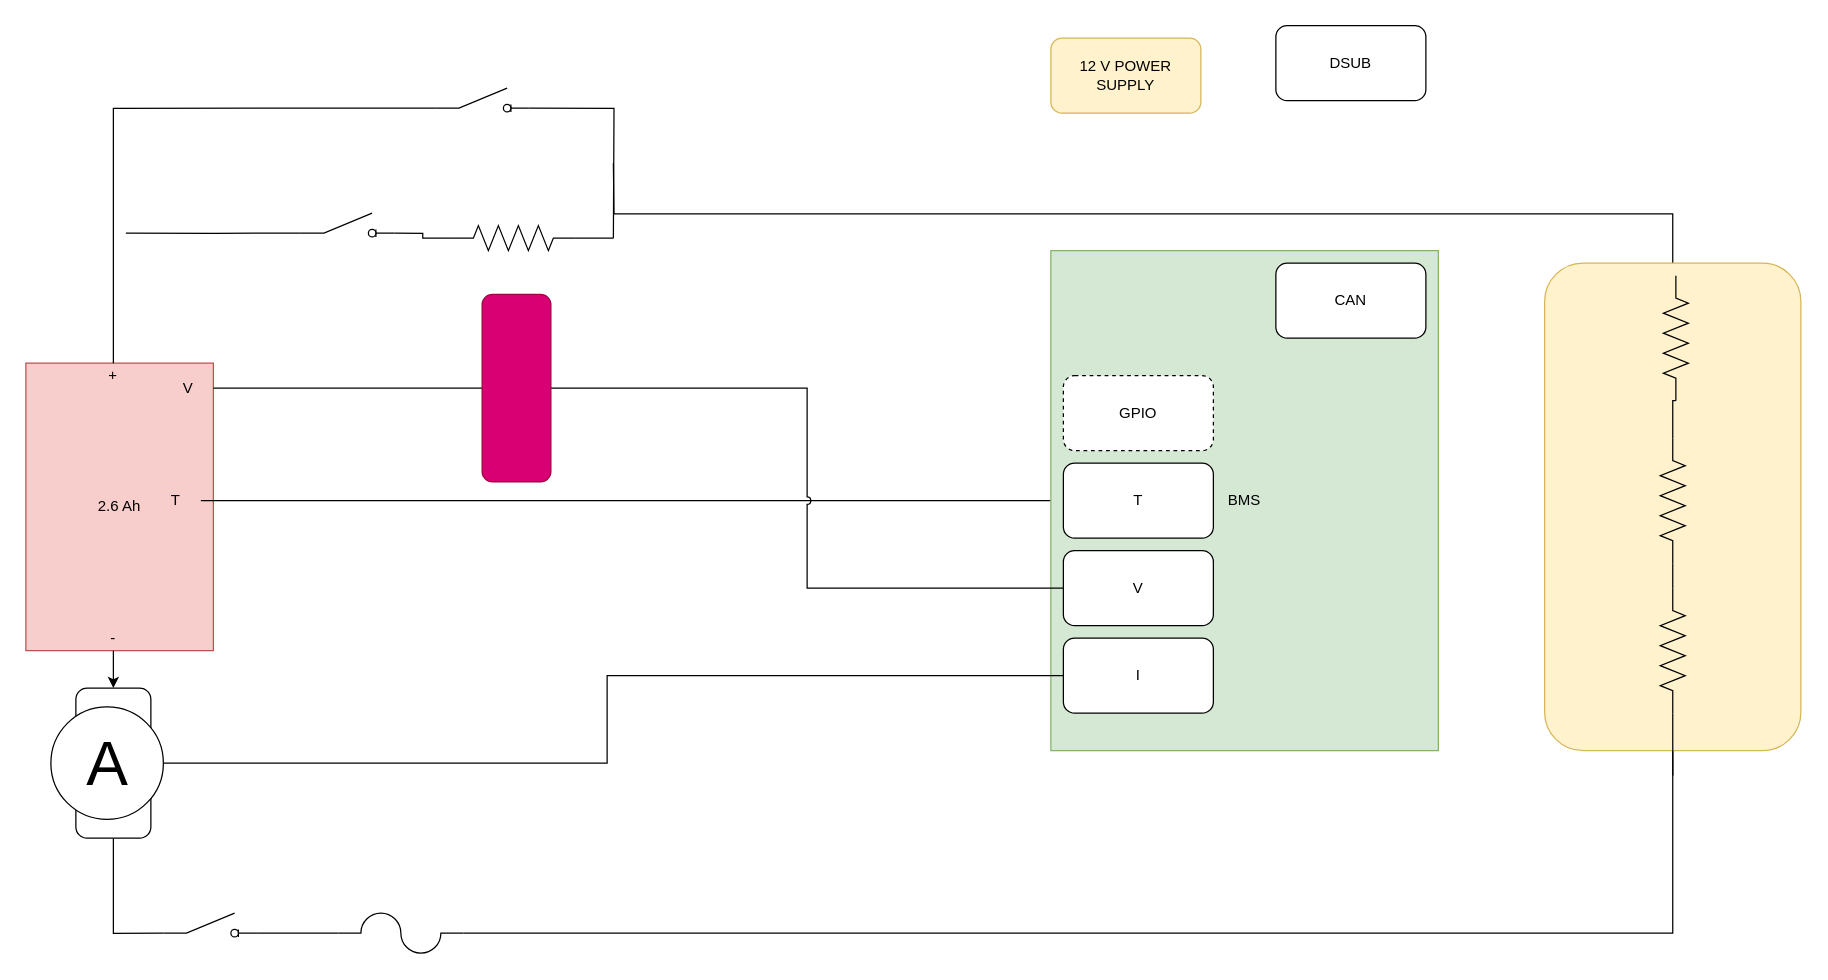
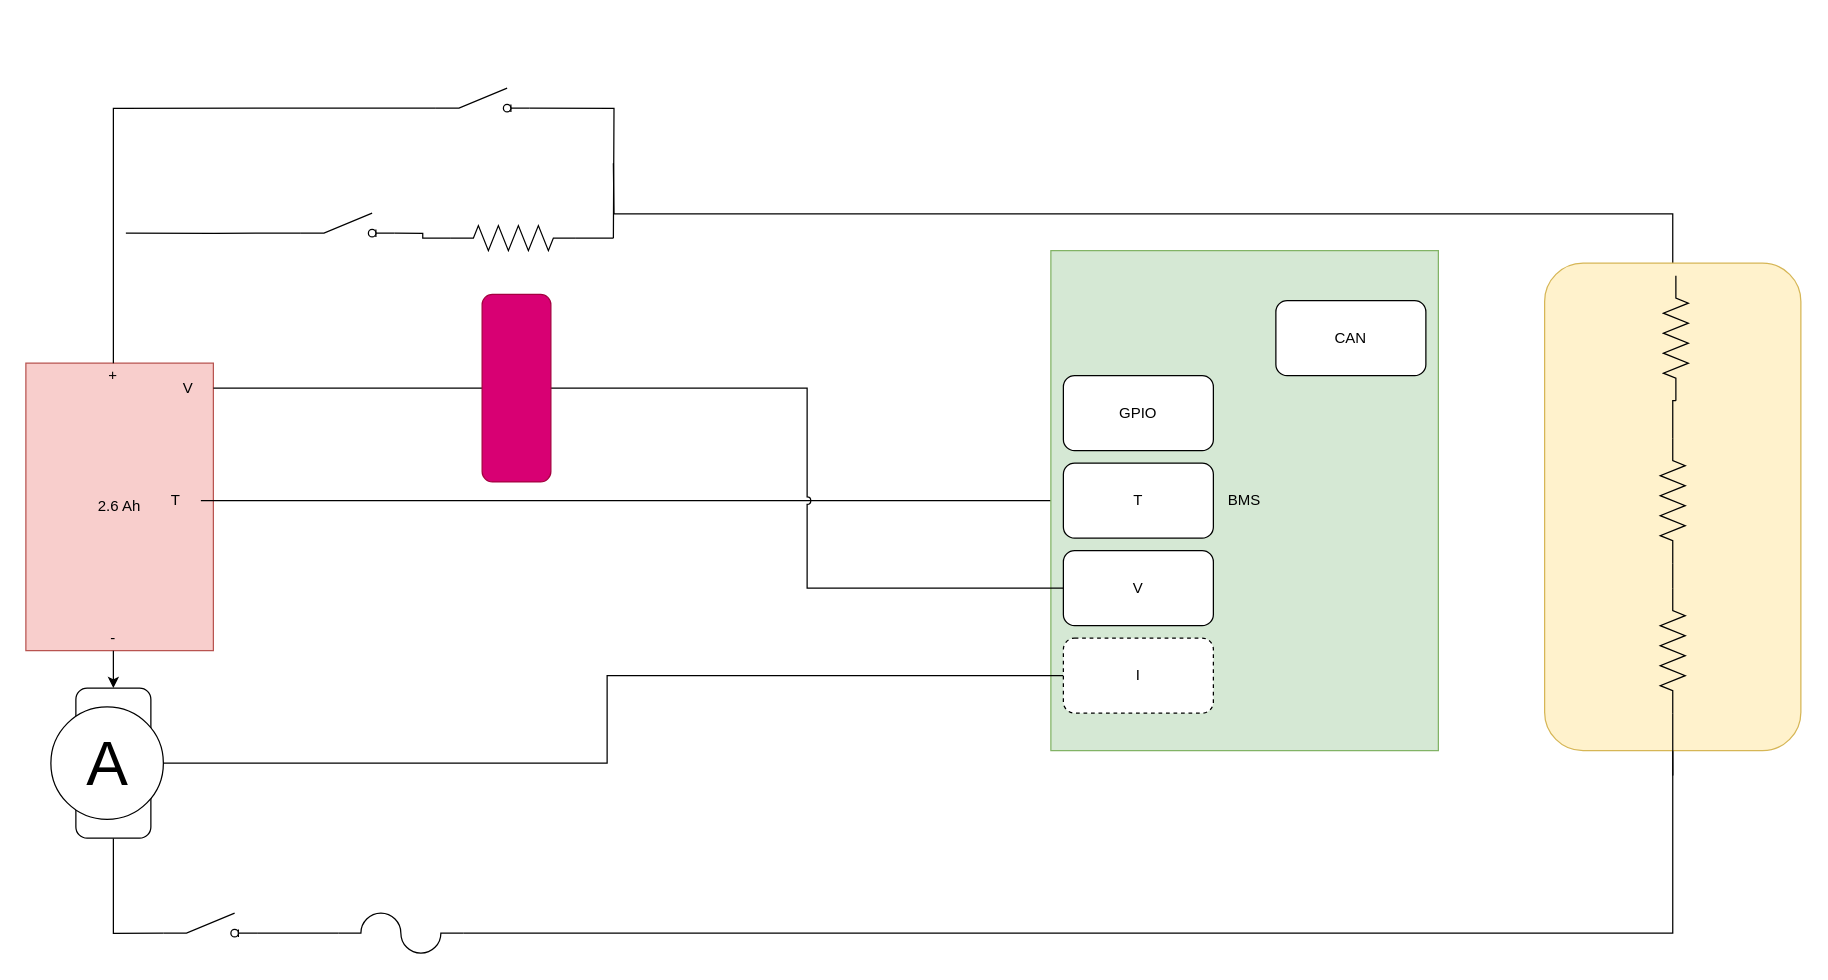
(1351, 63) -> none
(1126, 76) -> none
(1351, 301) -> (1351, 338)
(1138, 413) -> (1138, 413)
(1138, 676) -> (1138, 676)
